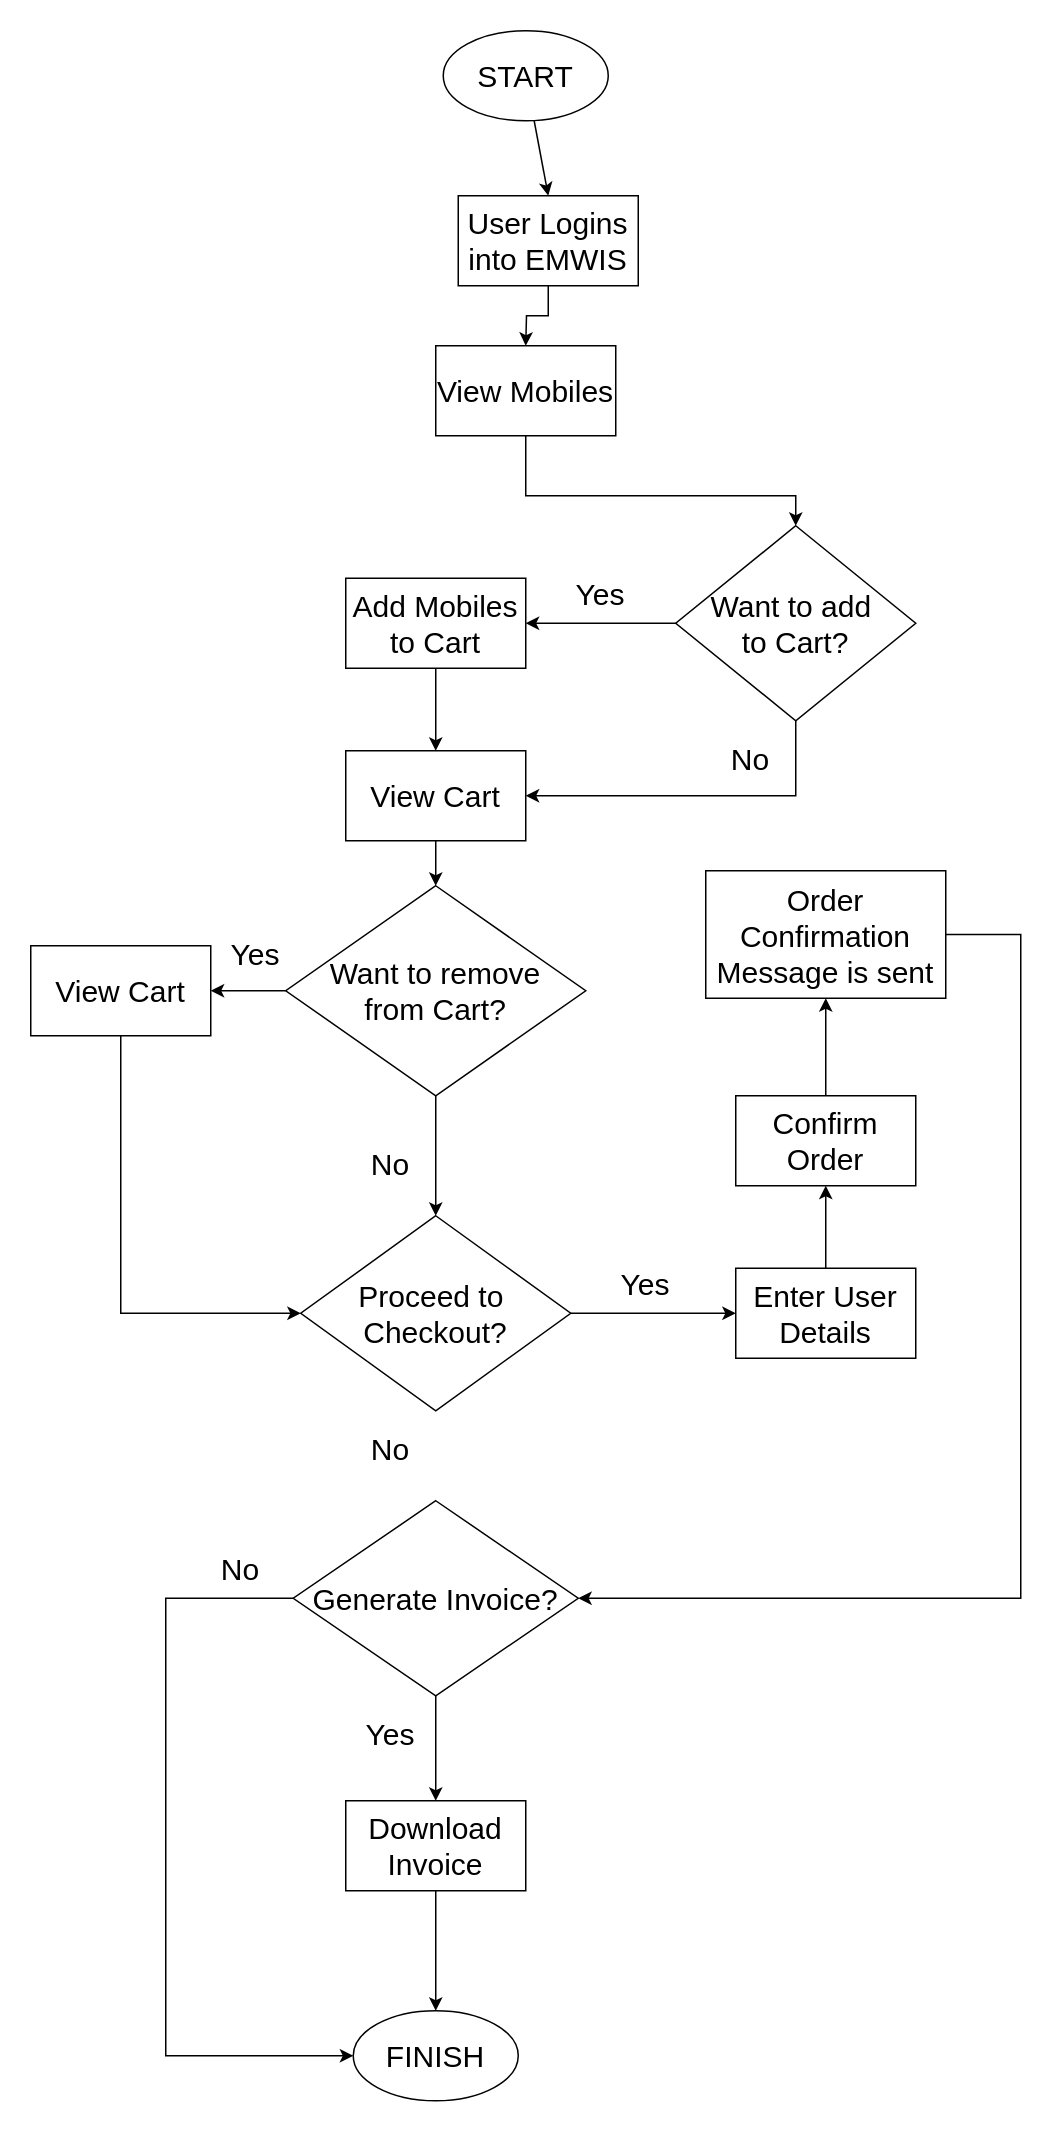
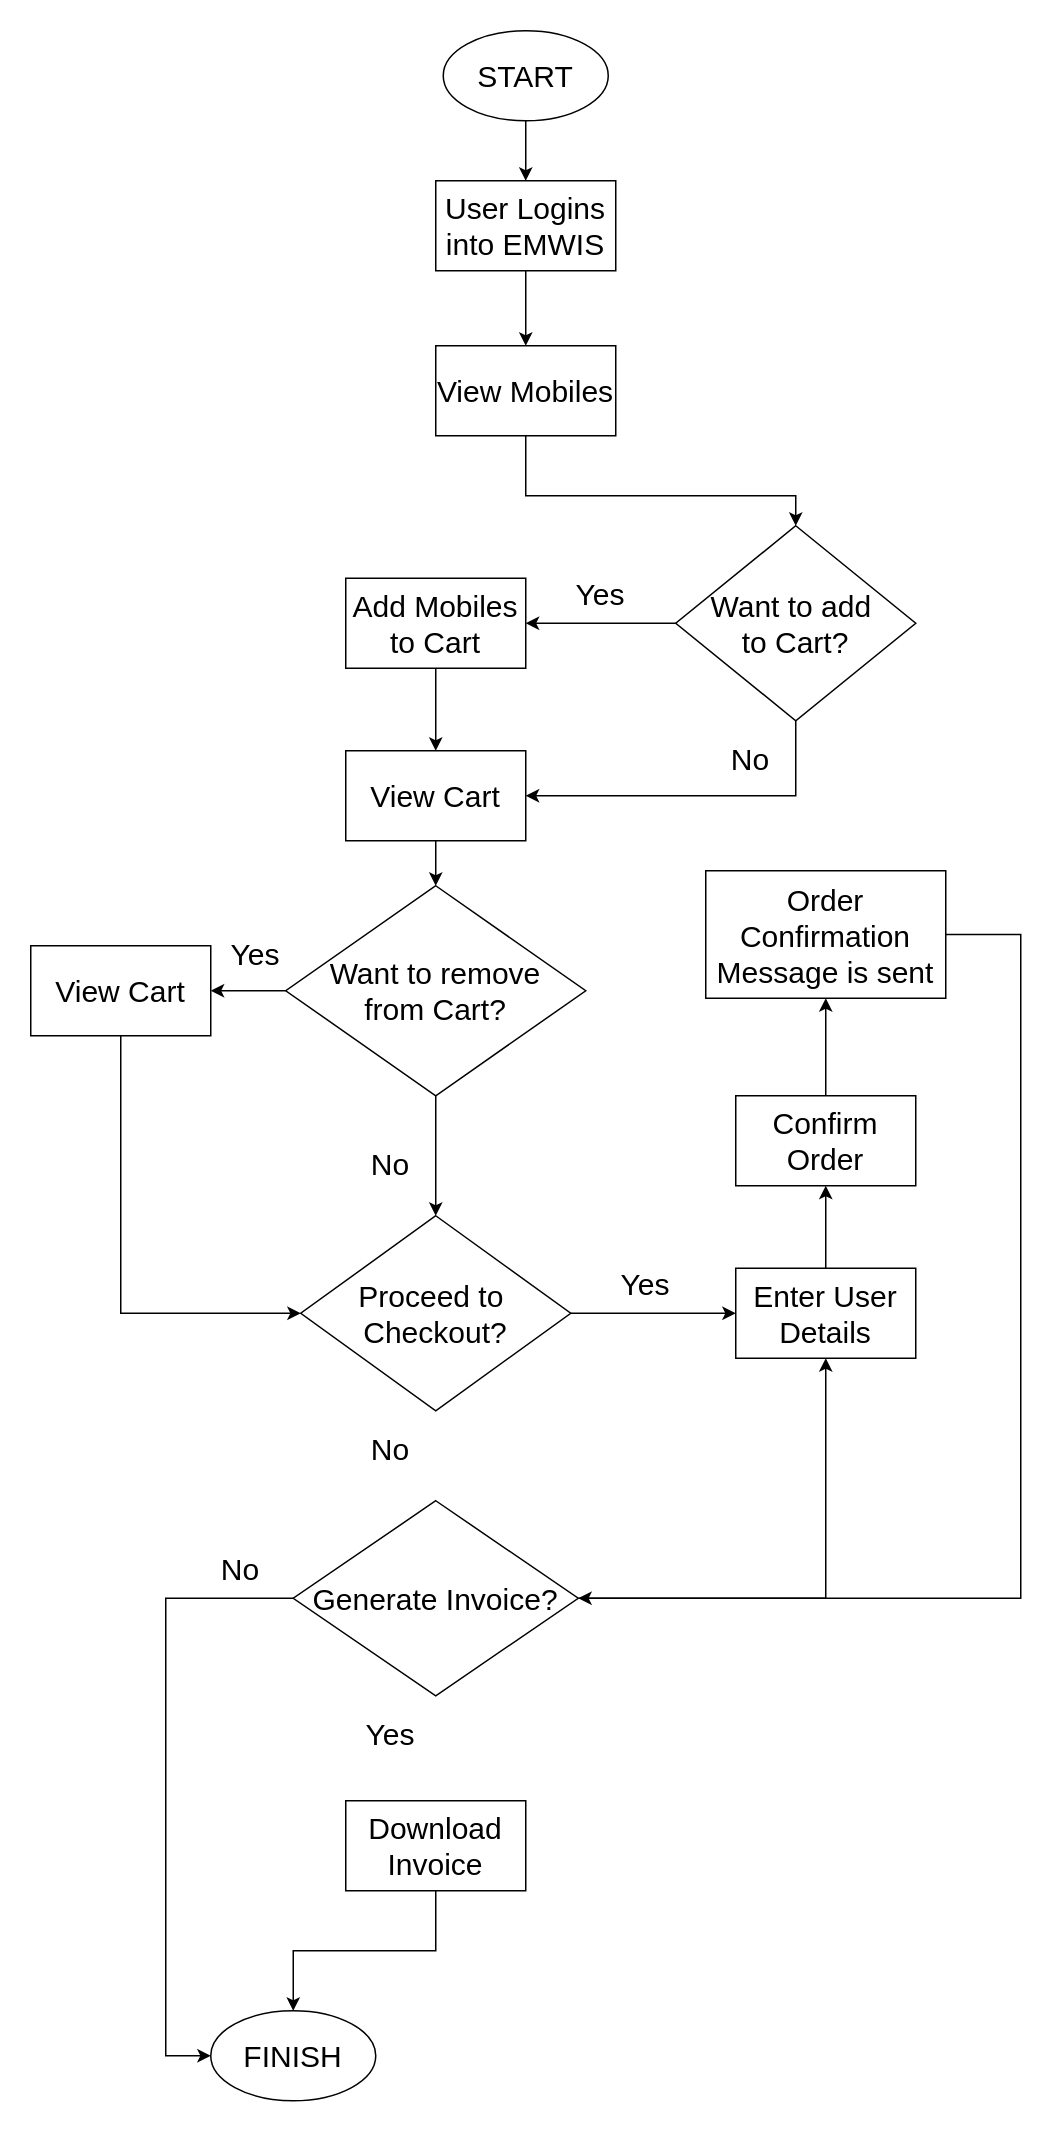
(548, 241) -> (526, 226)
(436, 1743) -> (826, 1482)
(436, 2056) -> (293, 2056)
